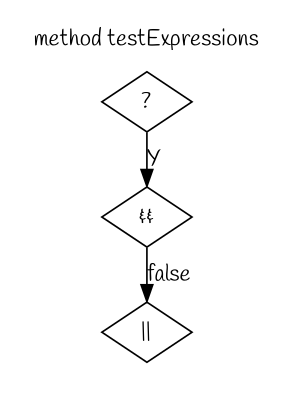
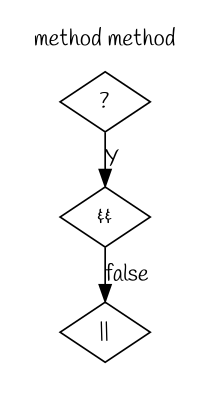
(147, 39) -> (105, 39)
